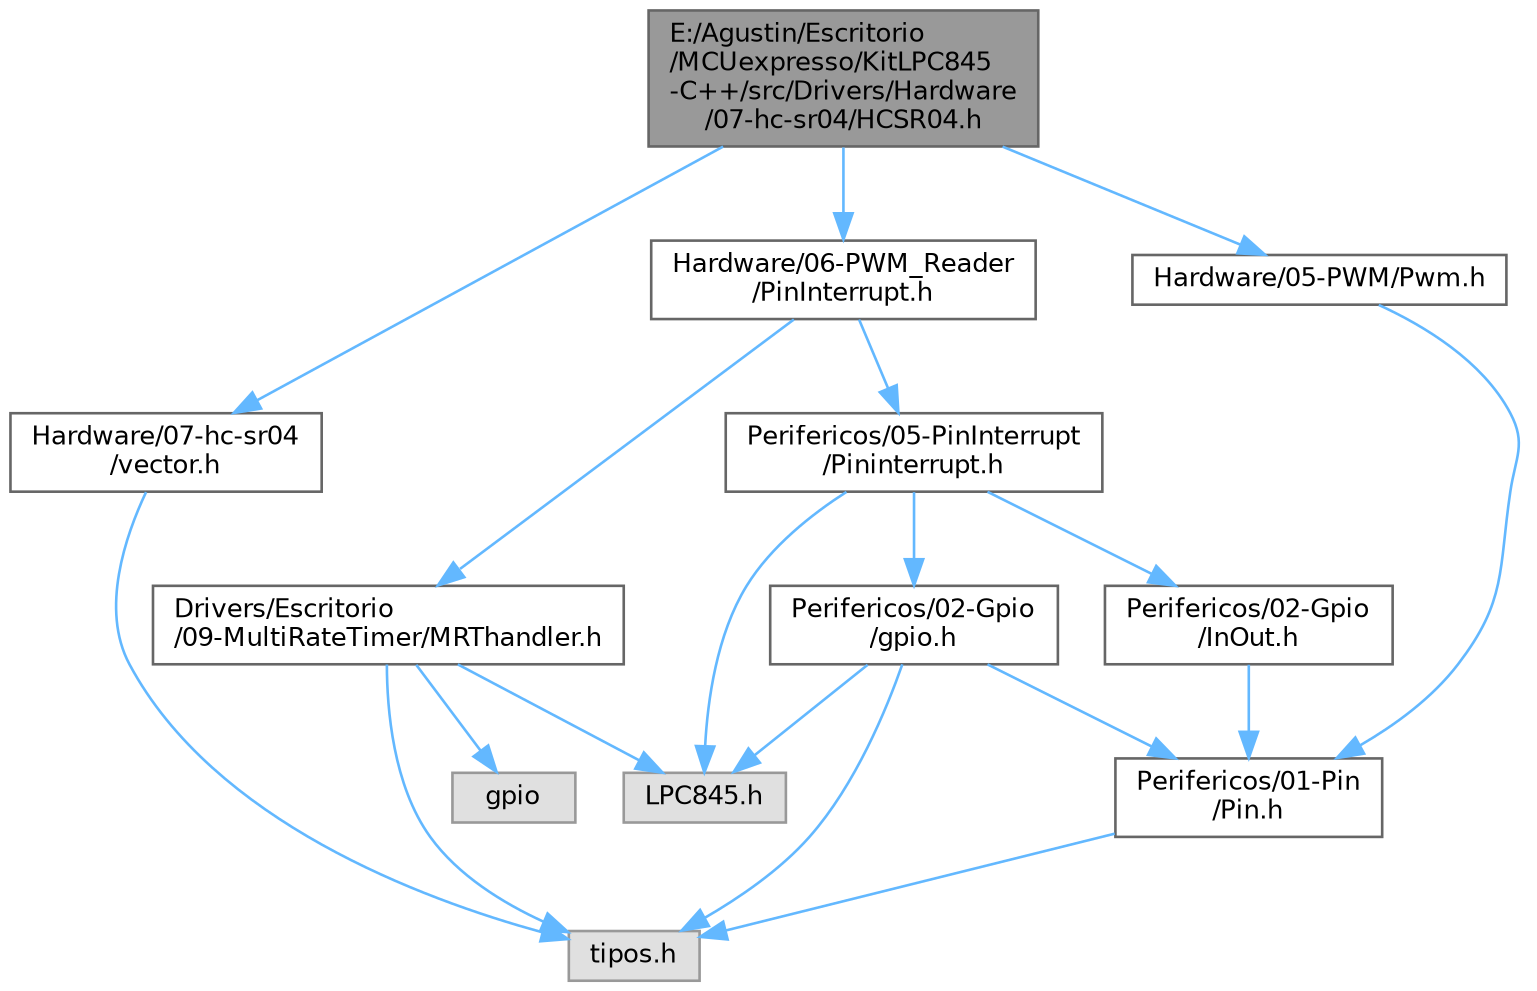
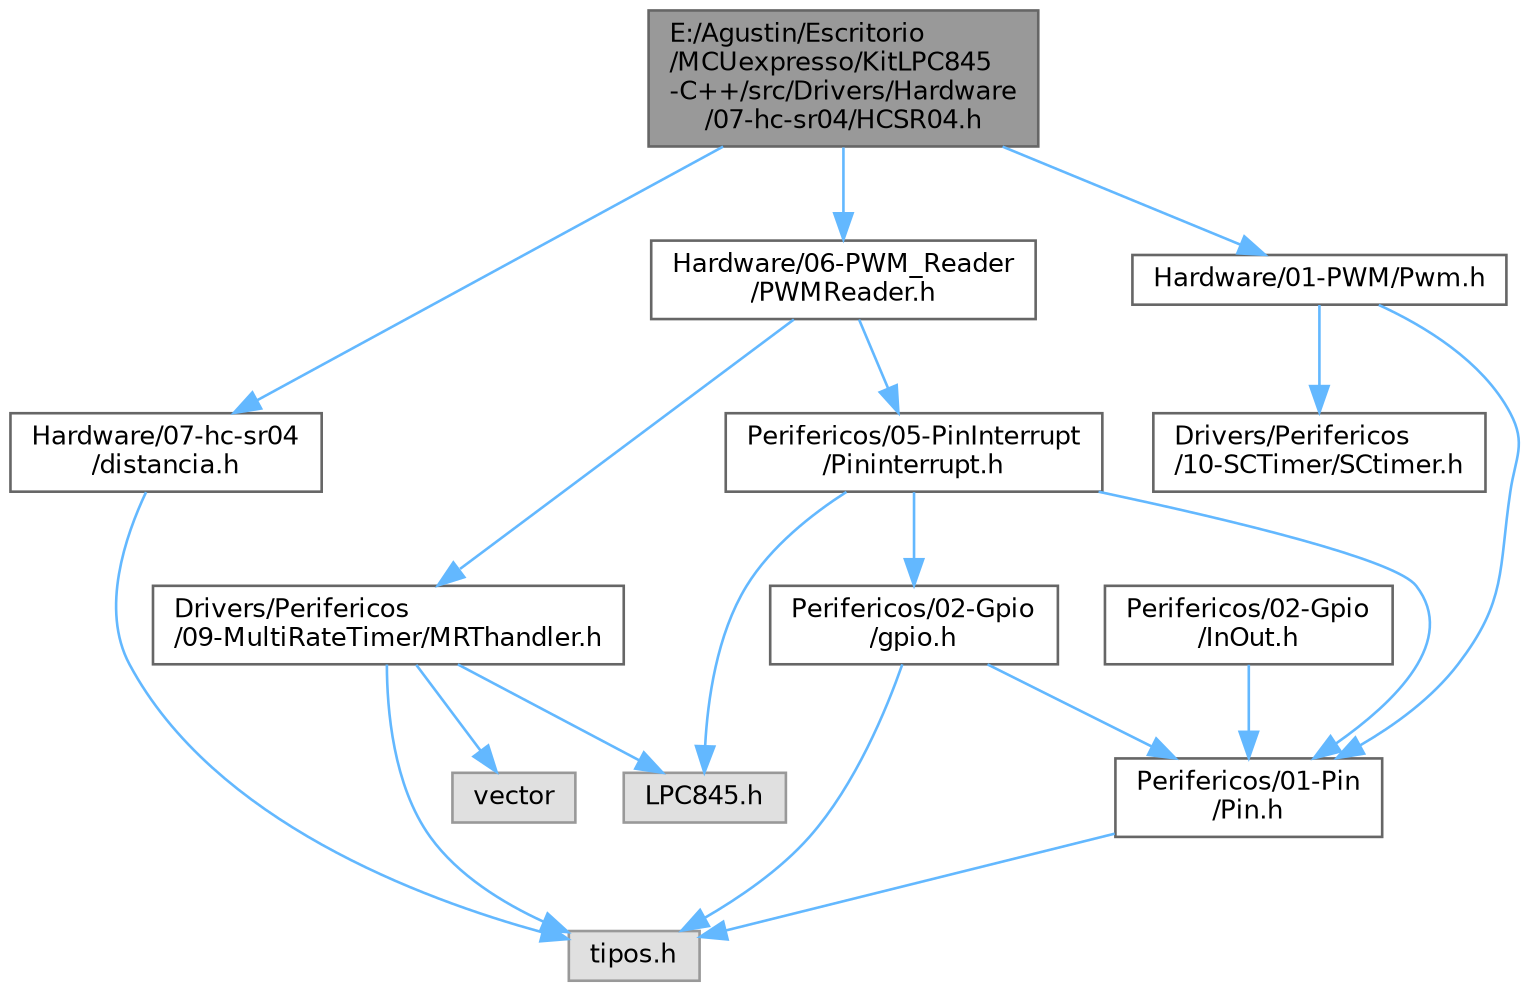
(843, 280) -> (843, 280)
(1319, 280) -> (1319, 280)
(166, 452) -> (166, 452)
none -> (1319, 452)
(1070, 533) -> (1356, 557)
(388, 625) -> (388, 625)
(811, 710) -> none
(514, 798) -> (514, 798)
